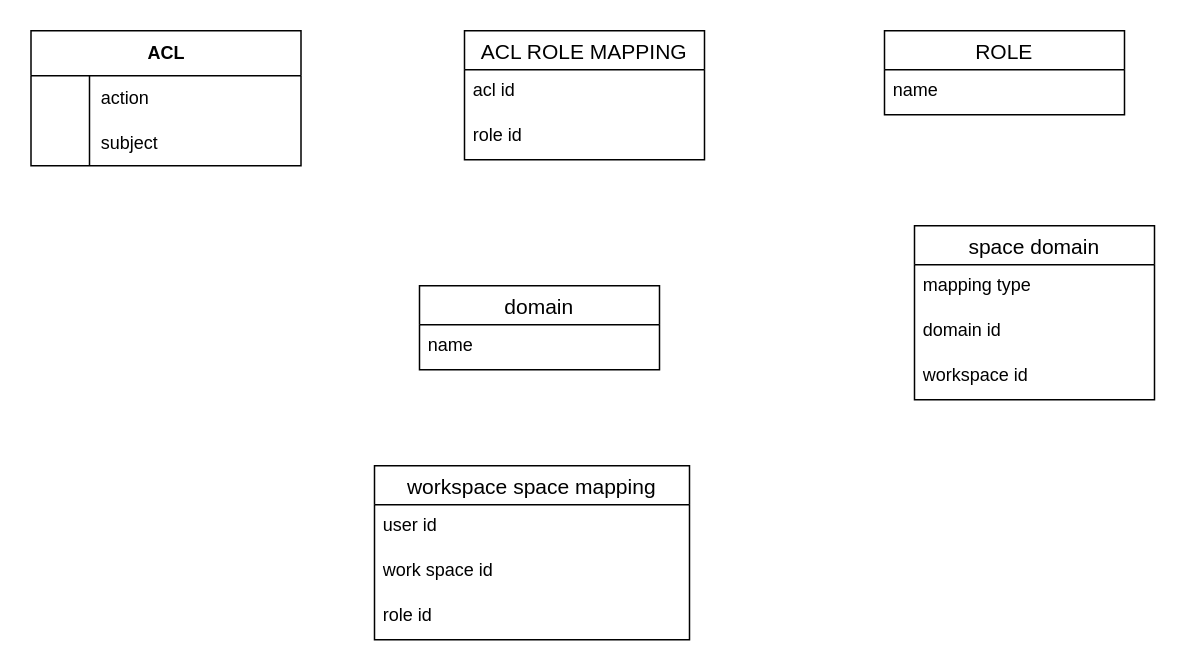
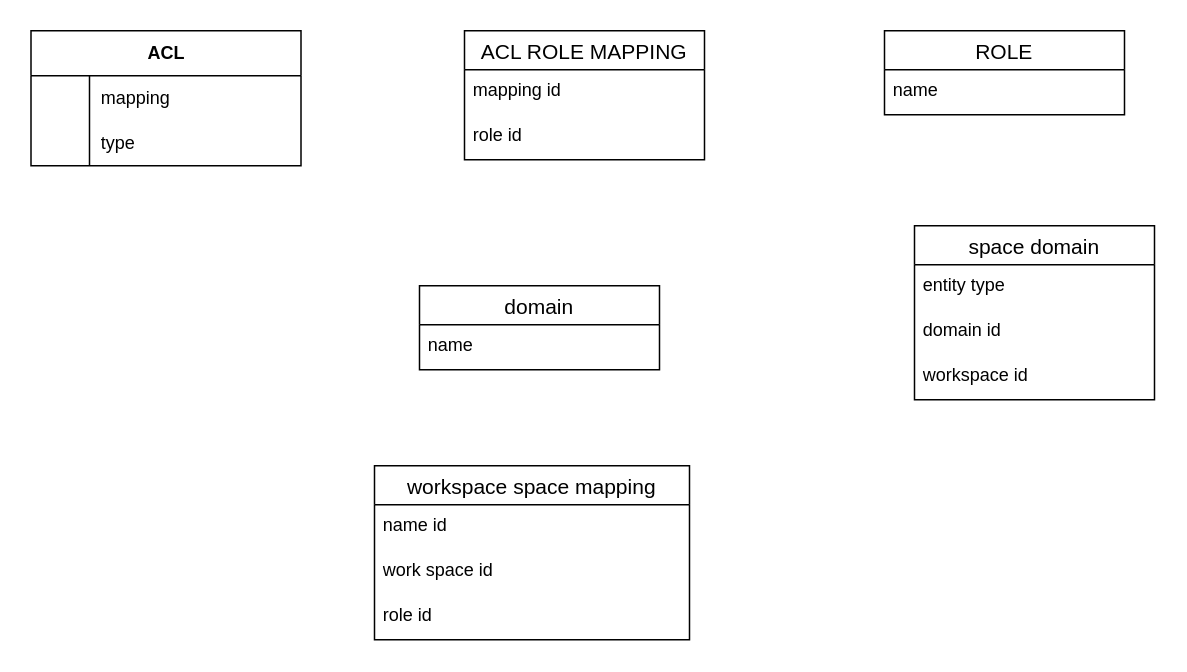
(496, 91) -> (517, 91)
(129, 98) -> (134, 98)
(137, 143) -> (121, 143)
(979, 286) -> (974, 286)
(414, 526) -> (414, 526)
